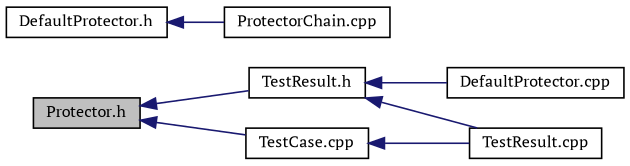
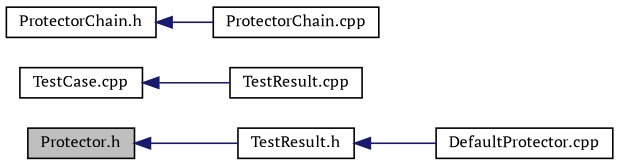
(87, 22) -> (81, 22)
(429, 115) -> none
(201, 129) -> none
